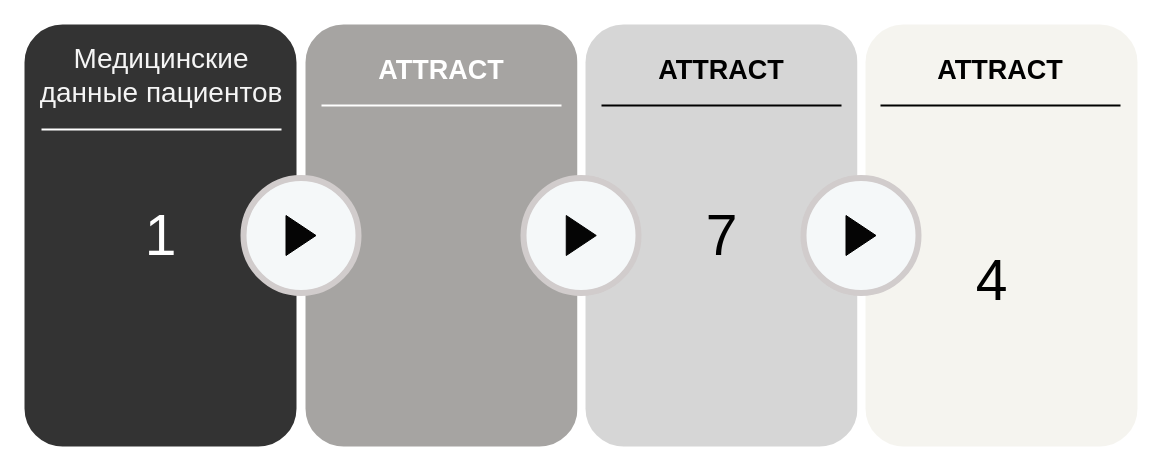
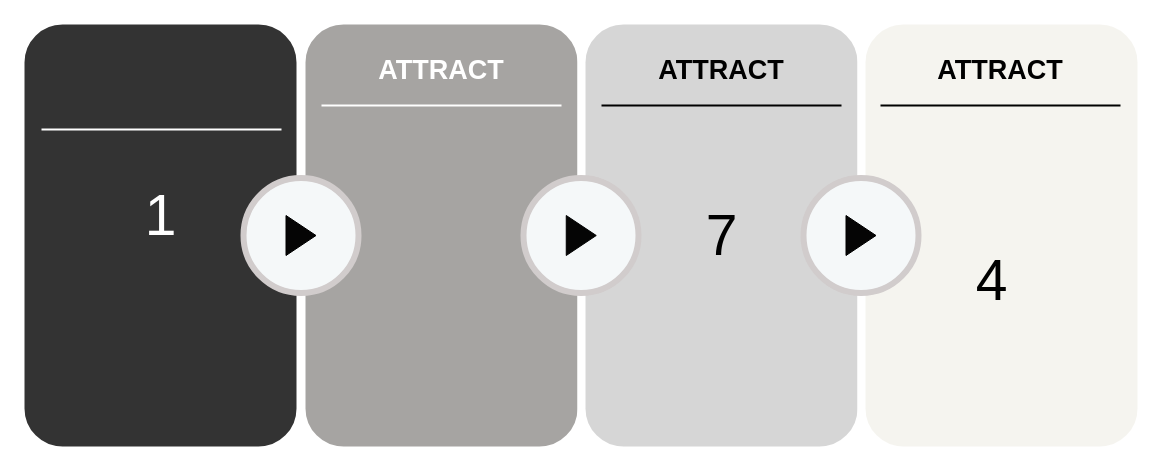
(162, 76) -> none
(161, 236) -> (161, 216)
